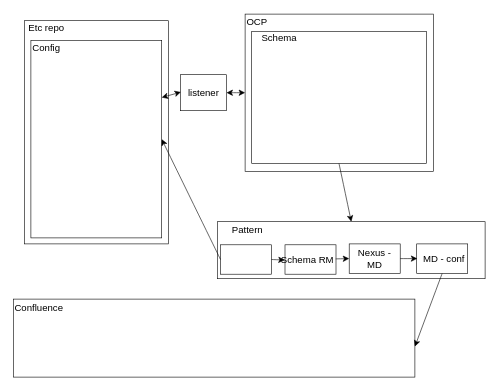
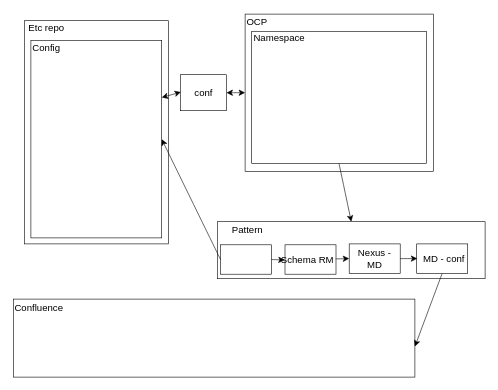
(279, 38) -> (279, 38)
(204, 93) -> (204, 93)
